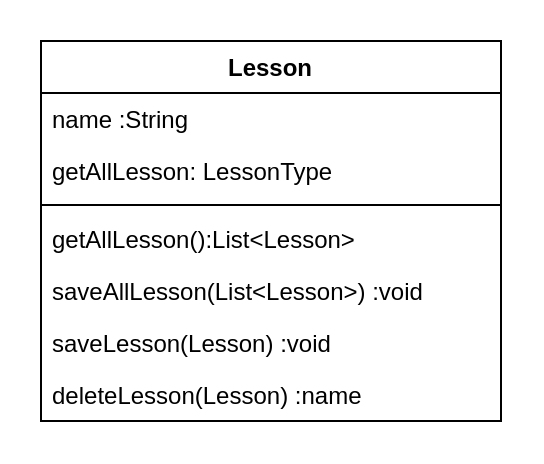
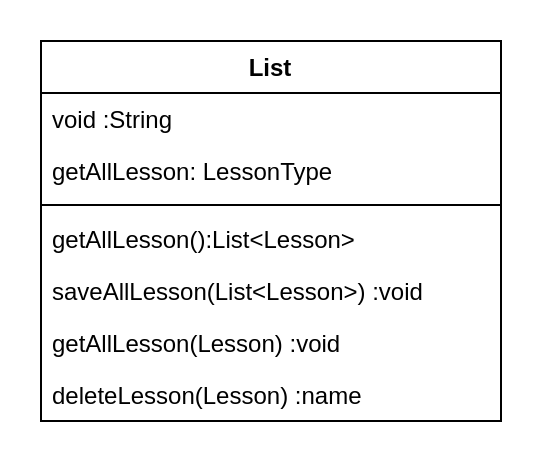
(270, 68) -> (270, 68)
(123, 120) -> (120, 120)
(204, 344) -> (211, 344)
